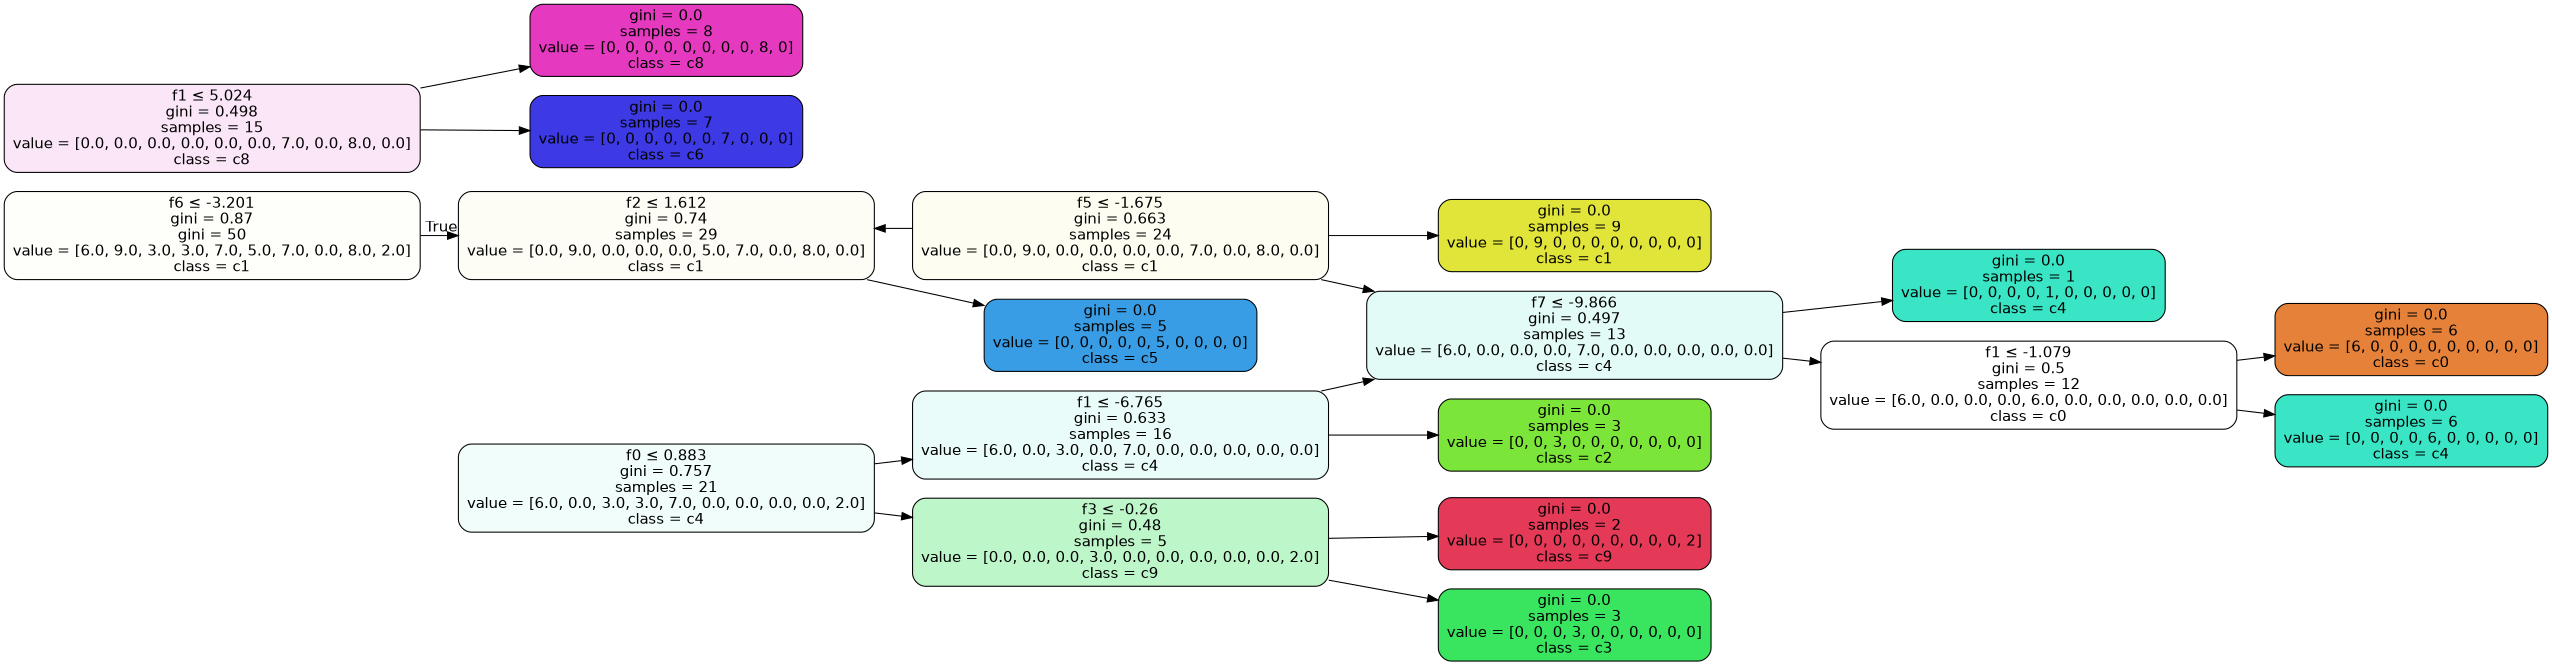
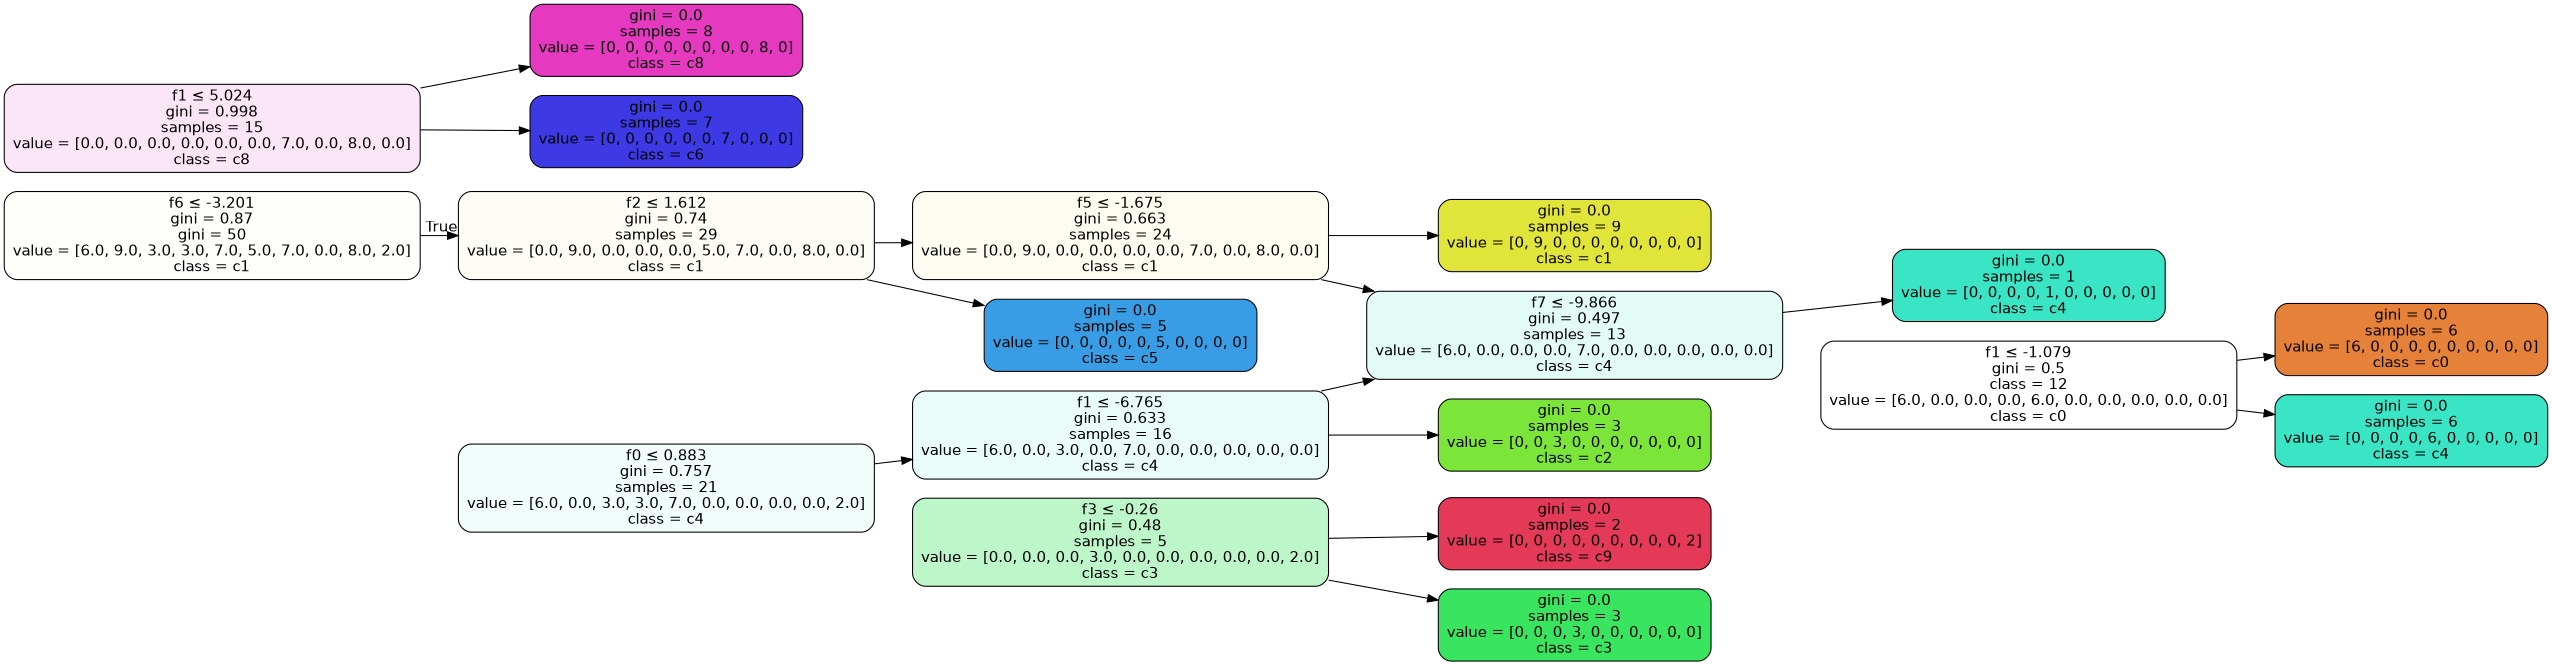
(212, 112) -> (212, 112)
(899, 228) -> (888, 243)
(1796, 360) -> none
(2029, 385) -> (2029, 385)
(888, 515) -> none
(1121, 574) -> (1121, 574)
